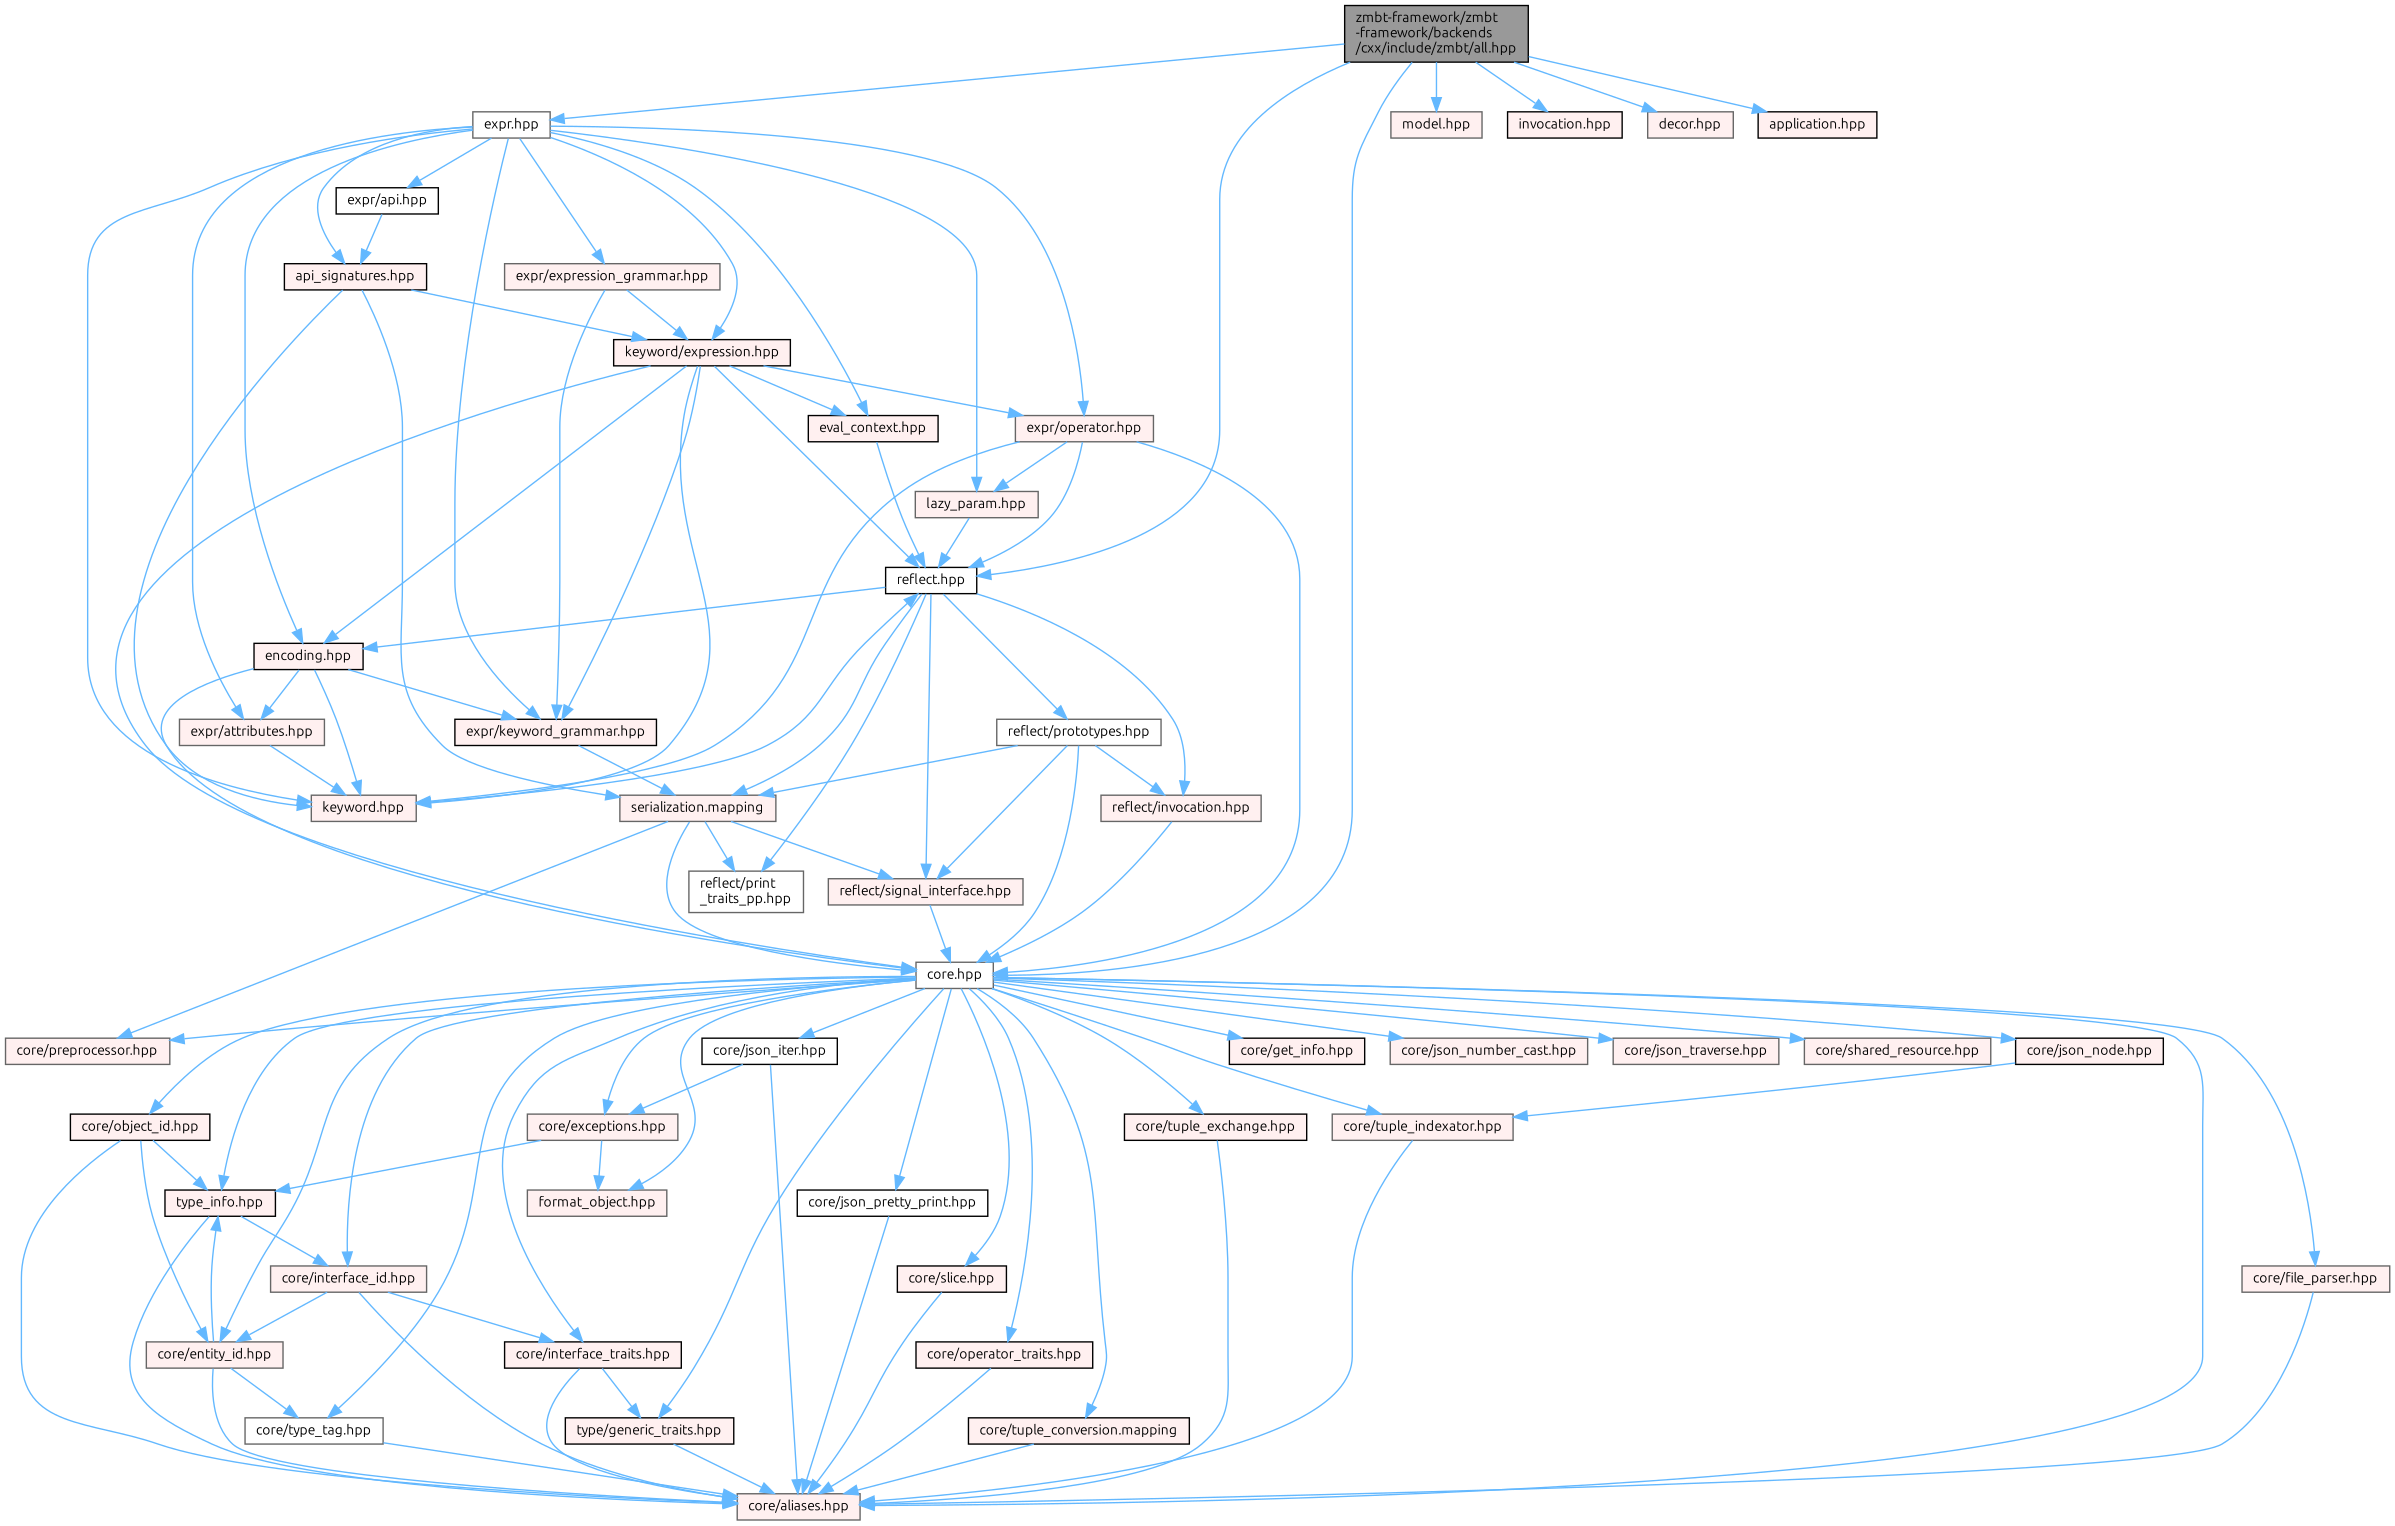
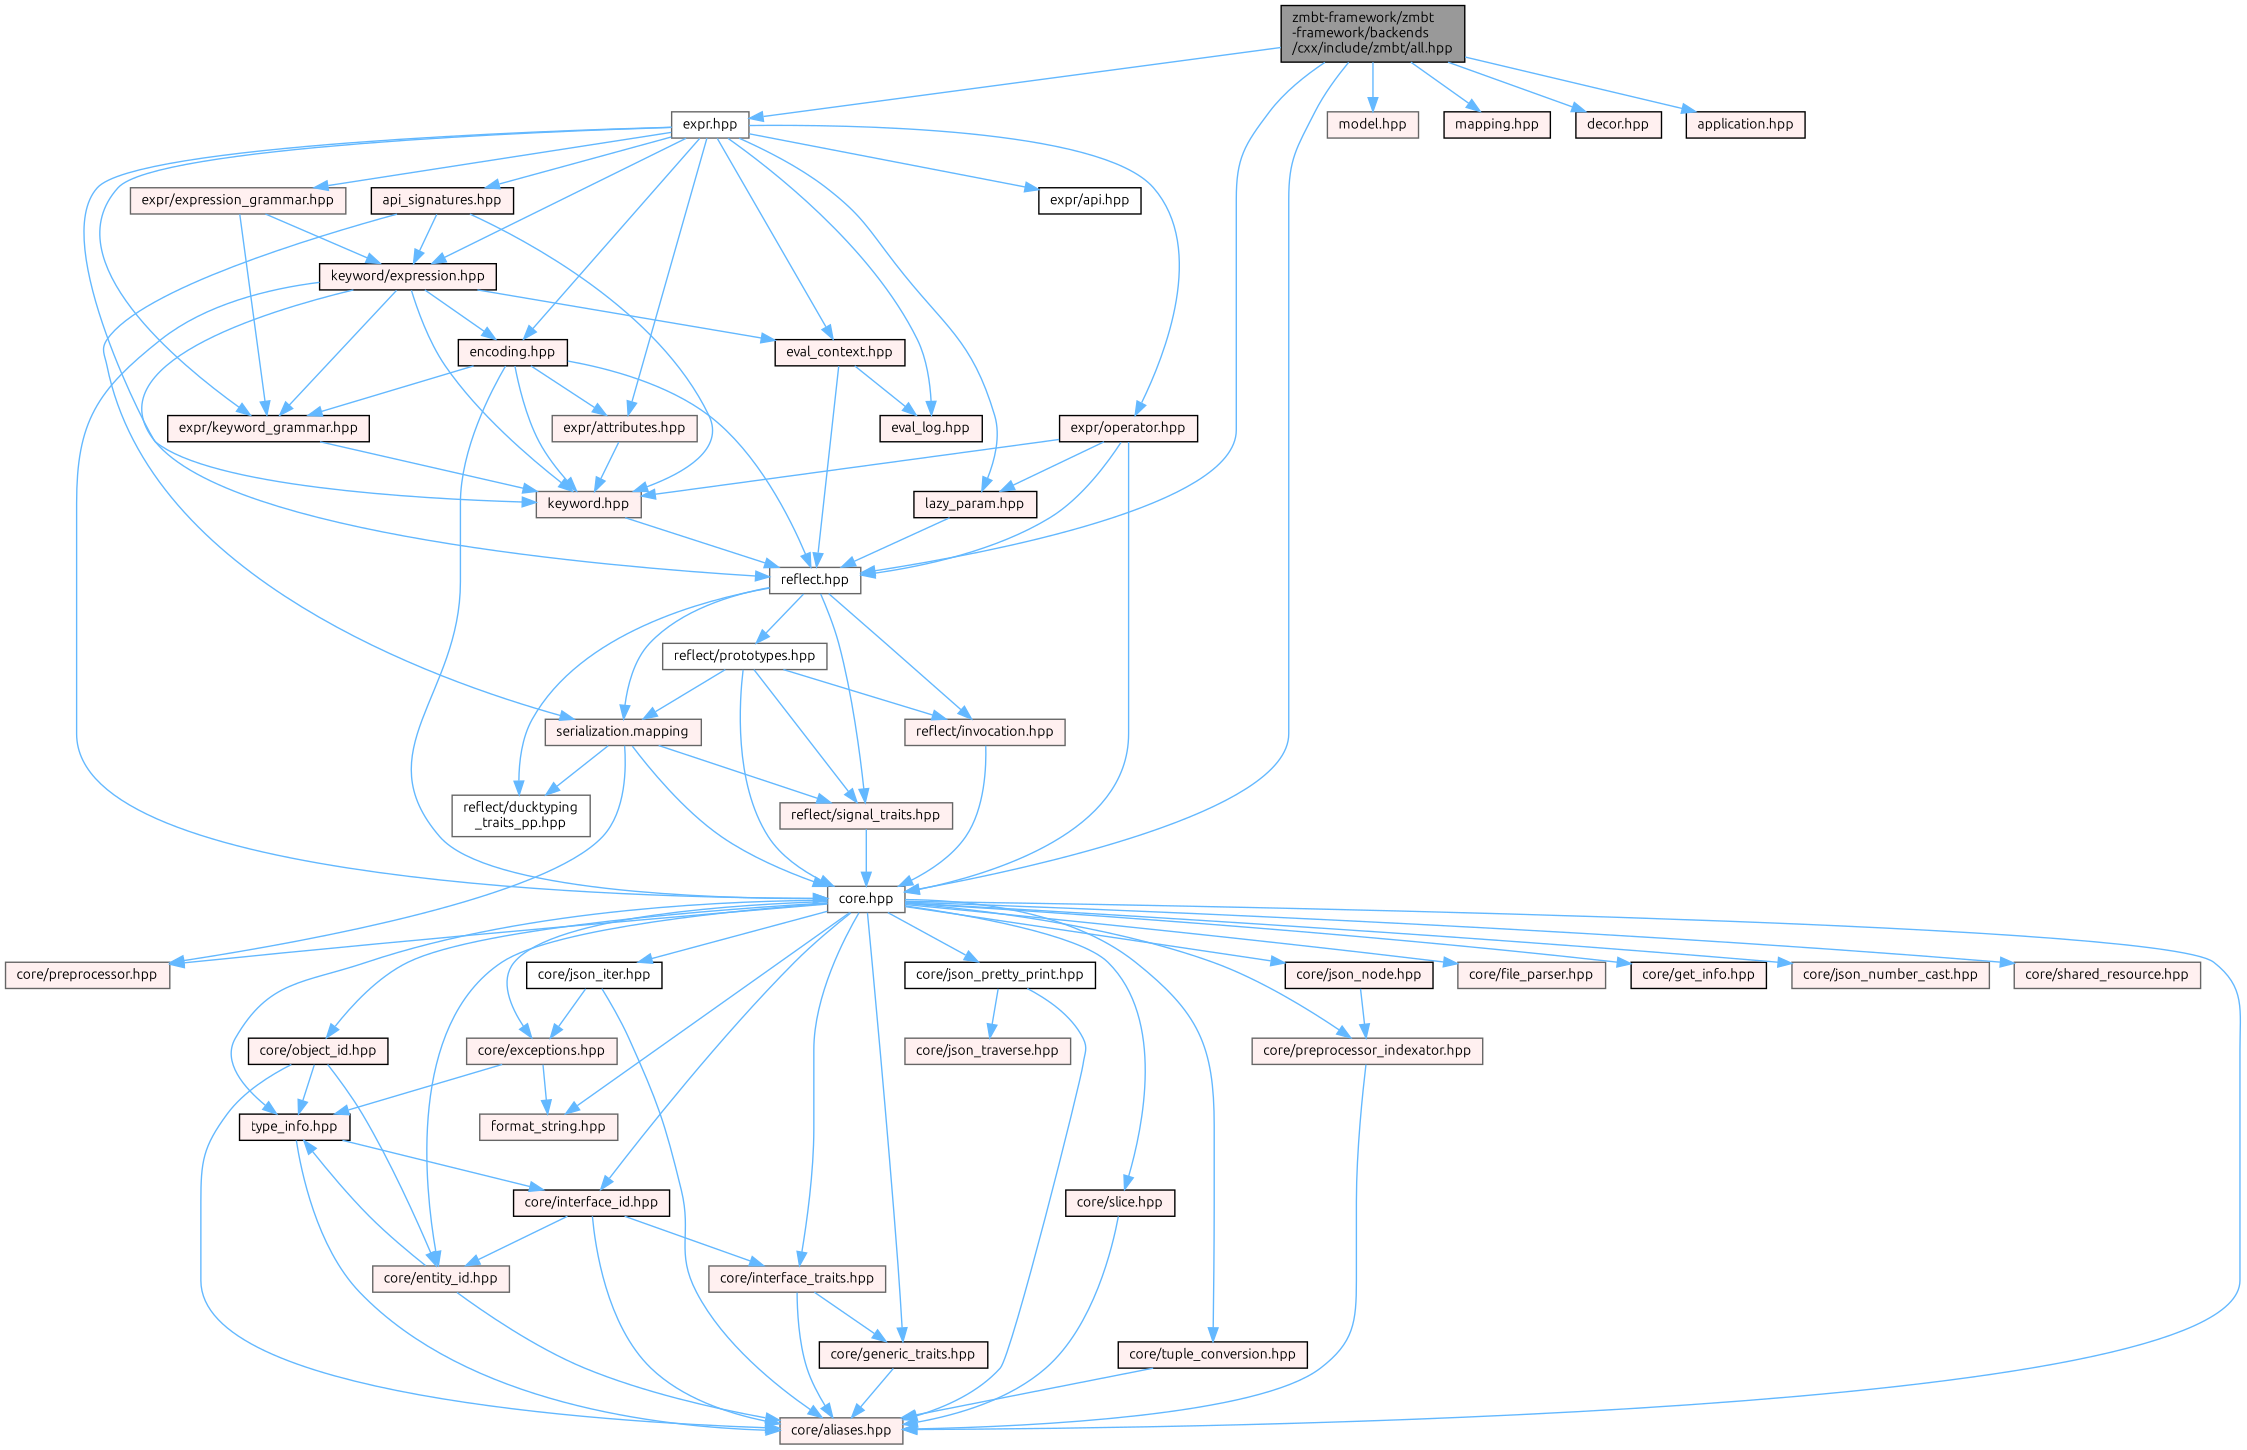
(1565, 125) -> (1497, 125)
(1690, 125) -> (1619, 125)
(374, 233) -> none
(886, 389) -> none
none -> (931, 429)
(1084, 429) -> (1129, 429)
(977, 505) -> (975, 505)
(931, 581) -> (815, 581)
(631, 617) -> (722, 427)
(614, 764) -> (422, 465)
(746, 892) -> (521, 816)
(926, 892) -> (866, 816)
(1296, 1008) -> (995, 1007)
(1216, 1127) -> none
(1423, 1127) -> (1367, 1051)
(597, 1203) -> (549, 1127)
(349, 1279) -> (592, 1203)
(593, 1355) -> (797, 1279)
(1004, 1355) -> none
(314, 1431) -> none
(650, 1431) -> (904, 1355)
(1079, 1431) -> (1213, 1355)
(1754, 1481) -> none
